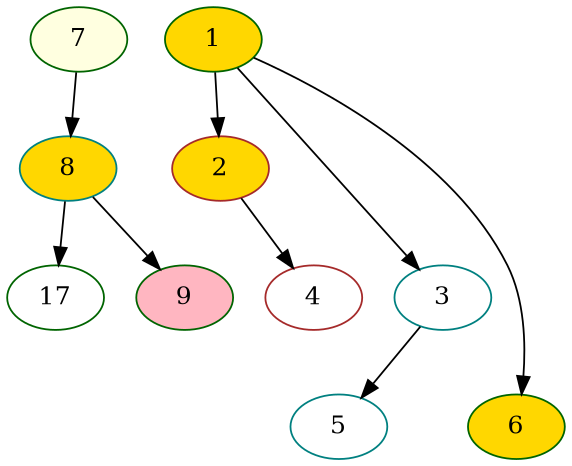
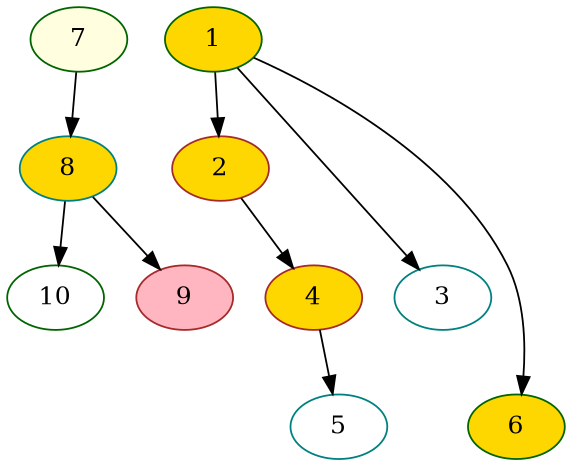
(56, 298) -> (56, 298)
(185, 298) -> (185, 298)
(314, 298) -> (314, 298)
(397, 355) -> (324, 353)
